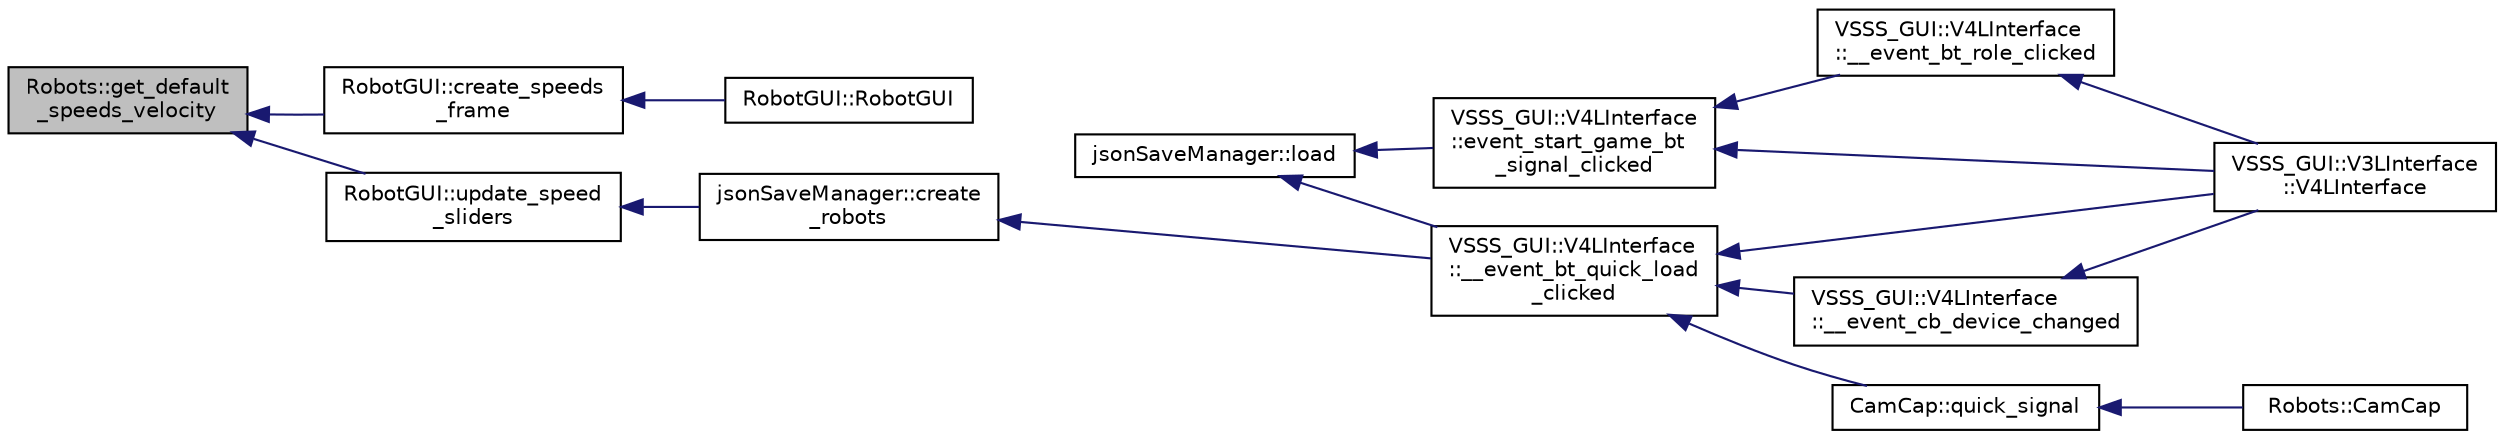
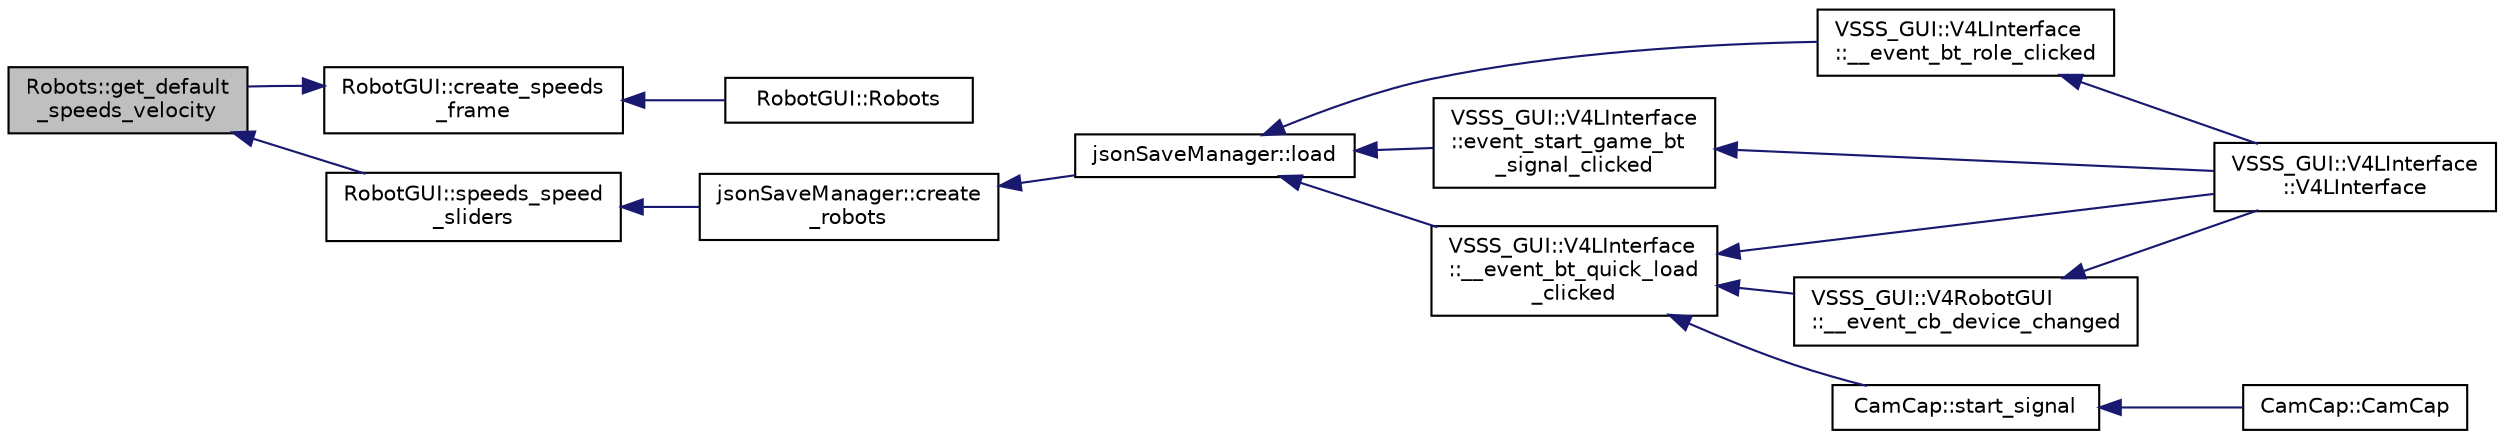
(1788, 88) -> (1546, 60)
(849, 100) -> (849, 100)
(297, 115) -> (275, 86)
(2355, 177) -> (2355, 177)
(474, 207) -> (474, 207)
(1226, 240) -> (1048, 179)
(1966, 311) -> (1966, 311)
(1966, 407) -> (1966, 407)
(2355, 407) -> (2355, 407)
